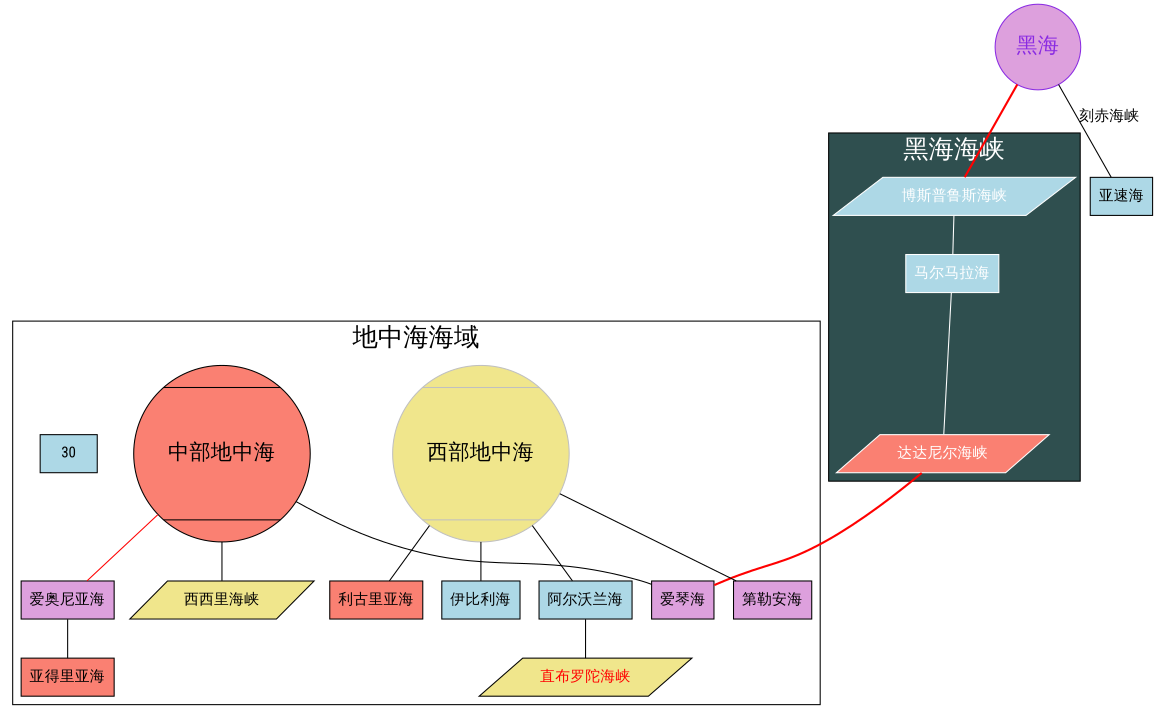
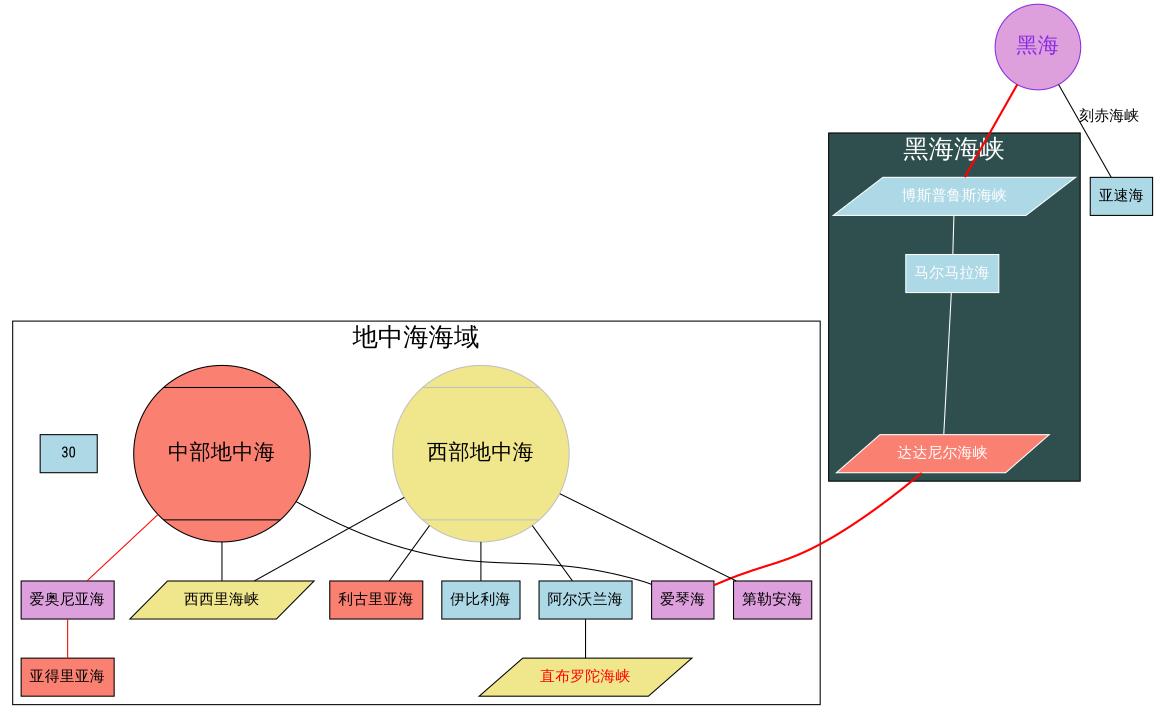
none -> (329, 539)
(68, 639) -> (68, 639)
